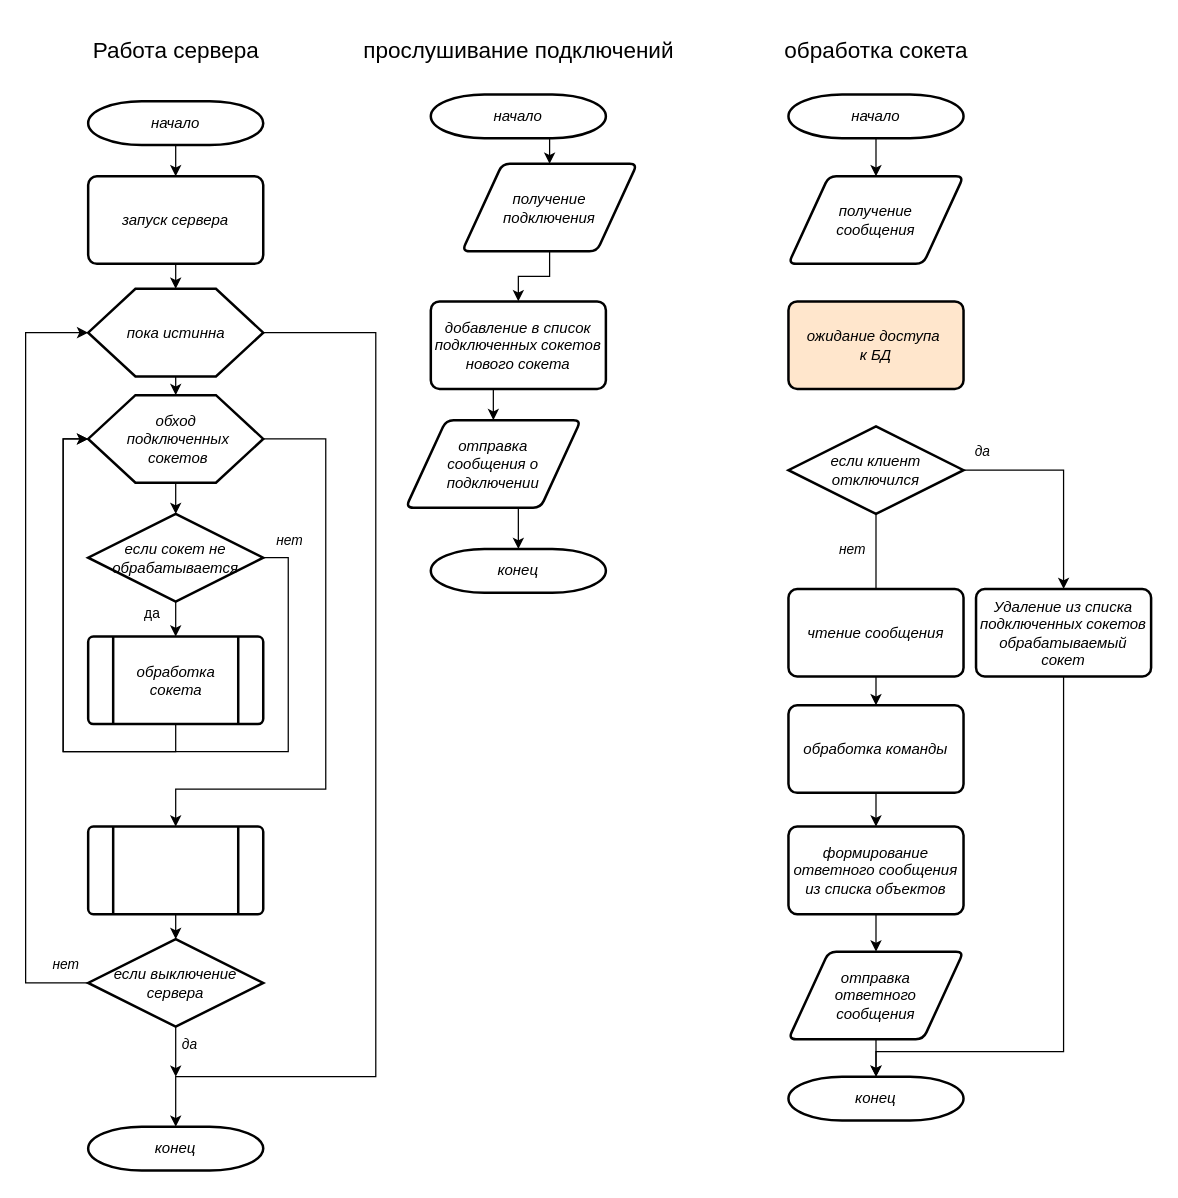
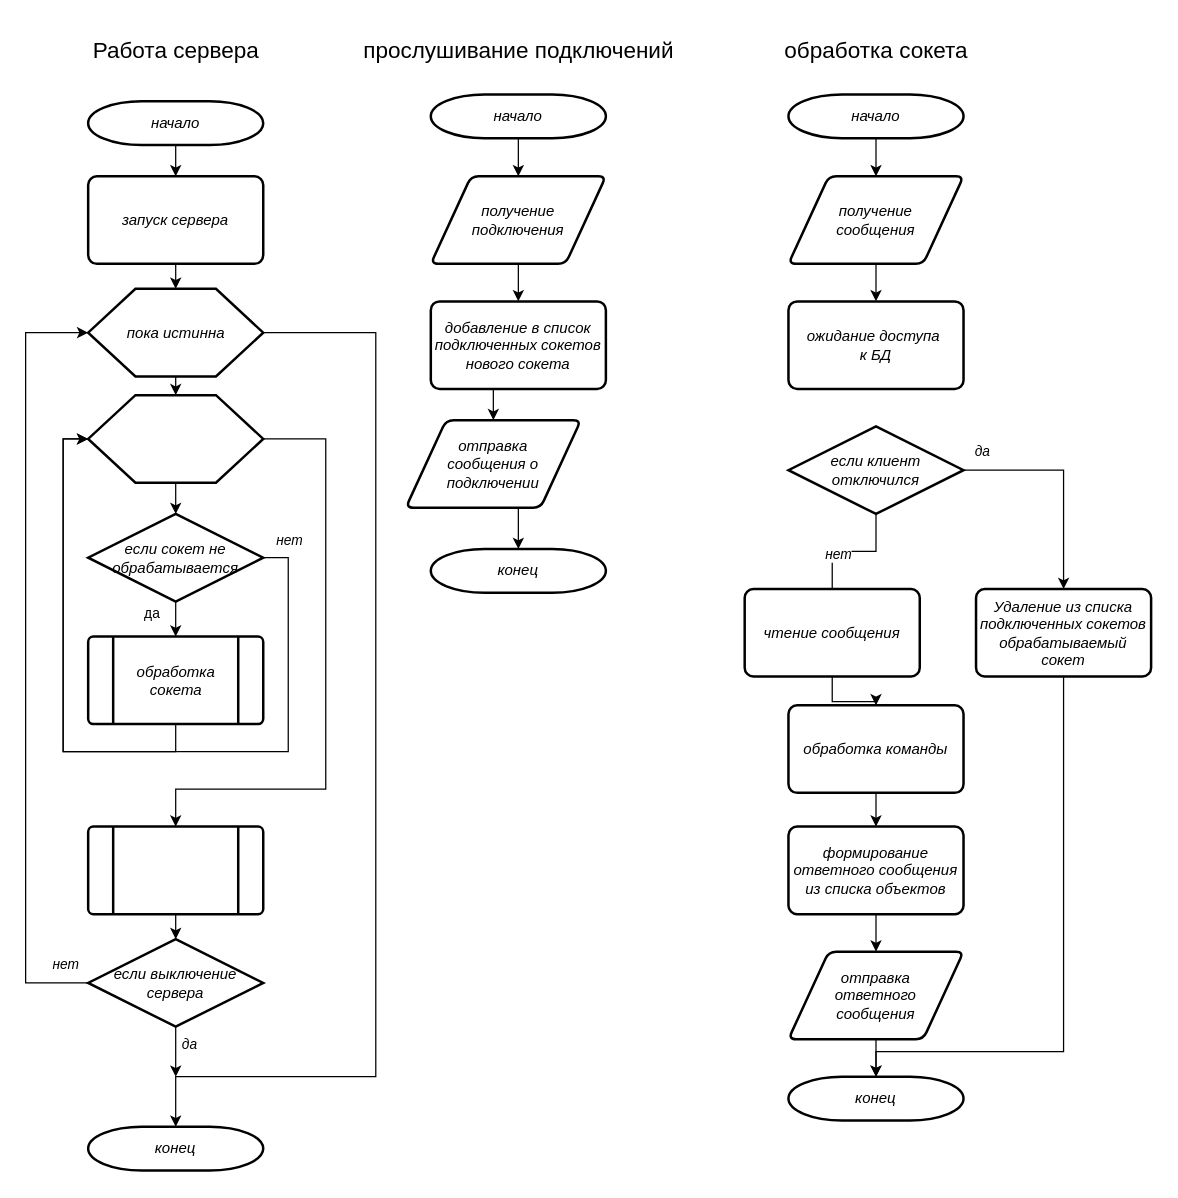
(549, 208) -> (518, 220)
none -> (876, 278)
(876, 345) -> (876, 345)
(176, 439) -> none
(876, 633) -> (832, 633)
